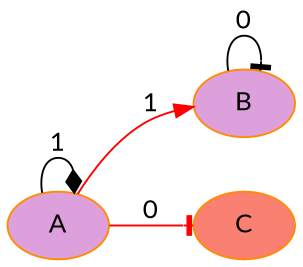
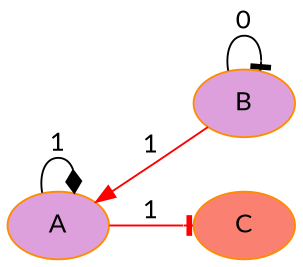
(119, 143) -> (160, 159)
(151, 211) -> (151, 211)
